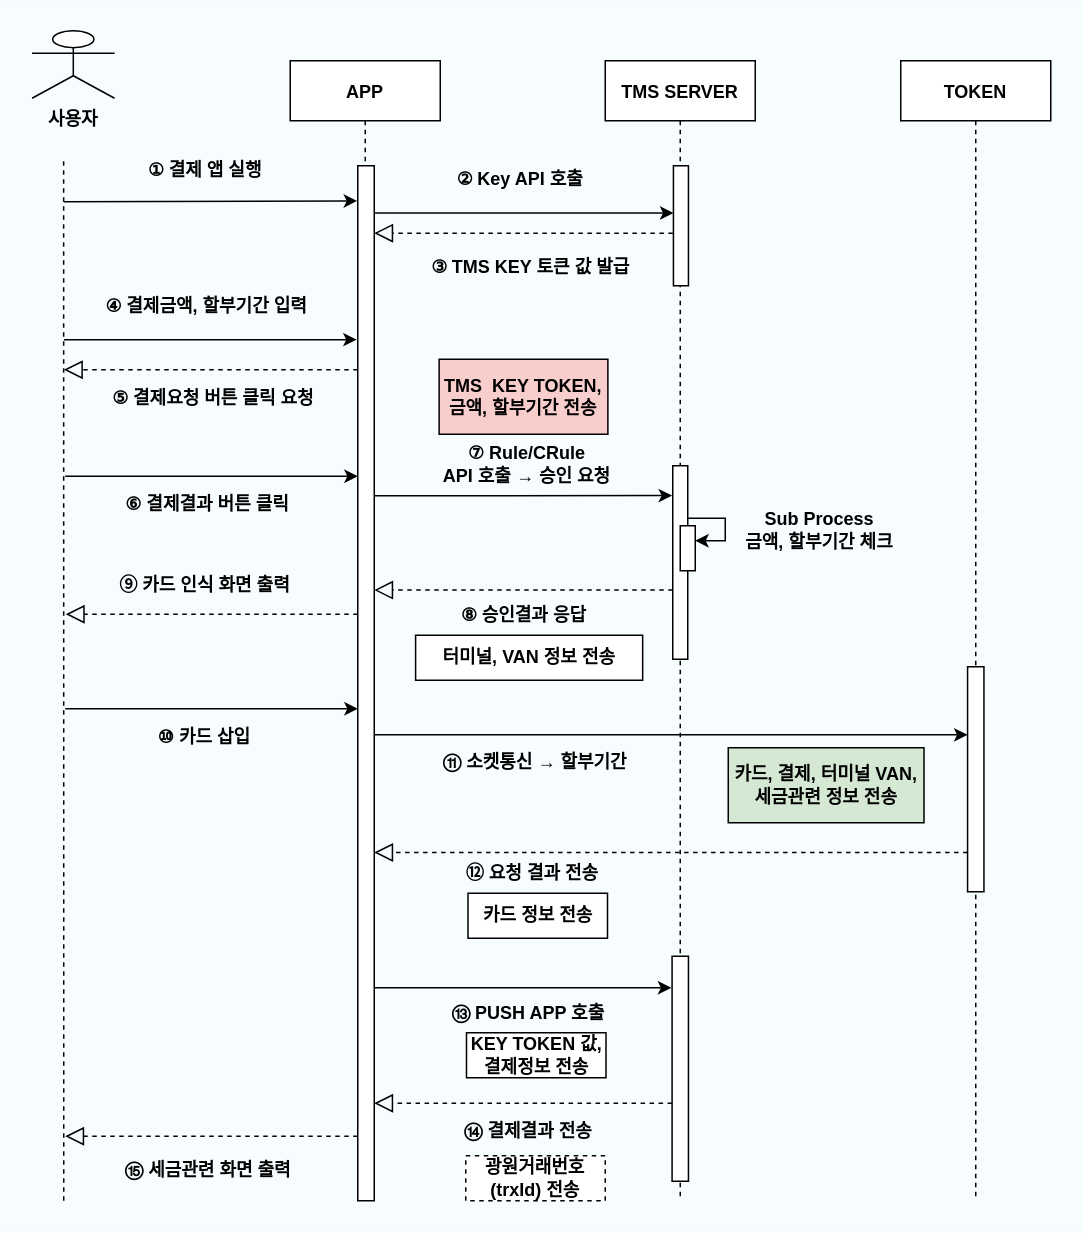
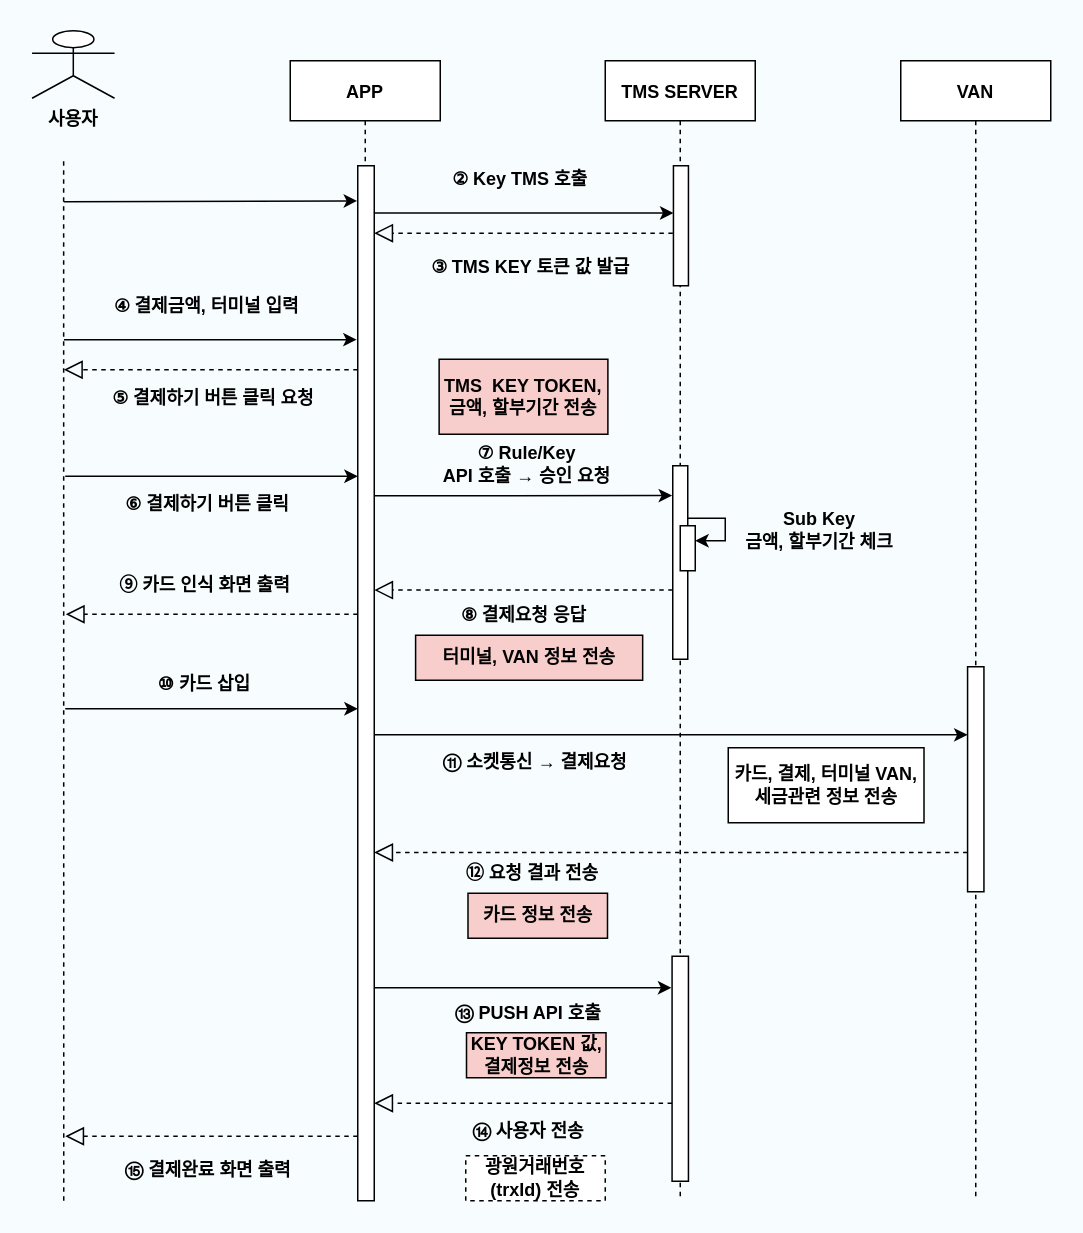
(975, 92) -> (975, 92)
(205, 170) -> none
(521, 179) -> (521, 179)
(207, 307) -> (207, 307)
(214, 398) -> (214, 398)
(527, 464) -> (527, 464)
(208, 505) -> (208, 505)
(820, 530) -> (820, 530)
(524, 616) -> (524, 616)
(529, 658) -> (529, 658)
(205, 737) -> (205, 685)
(536, 763) -> (536, 763)
(826, 785) -> (826, 785)
(538, 916) -> (538, 916)
(529, 1013) -> (529, 1013)
(536, 1055) -> (536, 1055)
(529, 1132) -> (529, 1132)
(209, 1171) -> (209, 1171)
